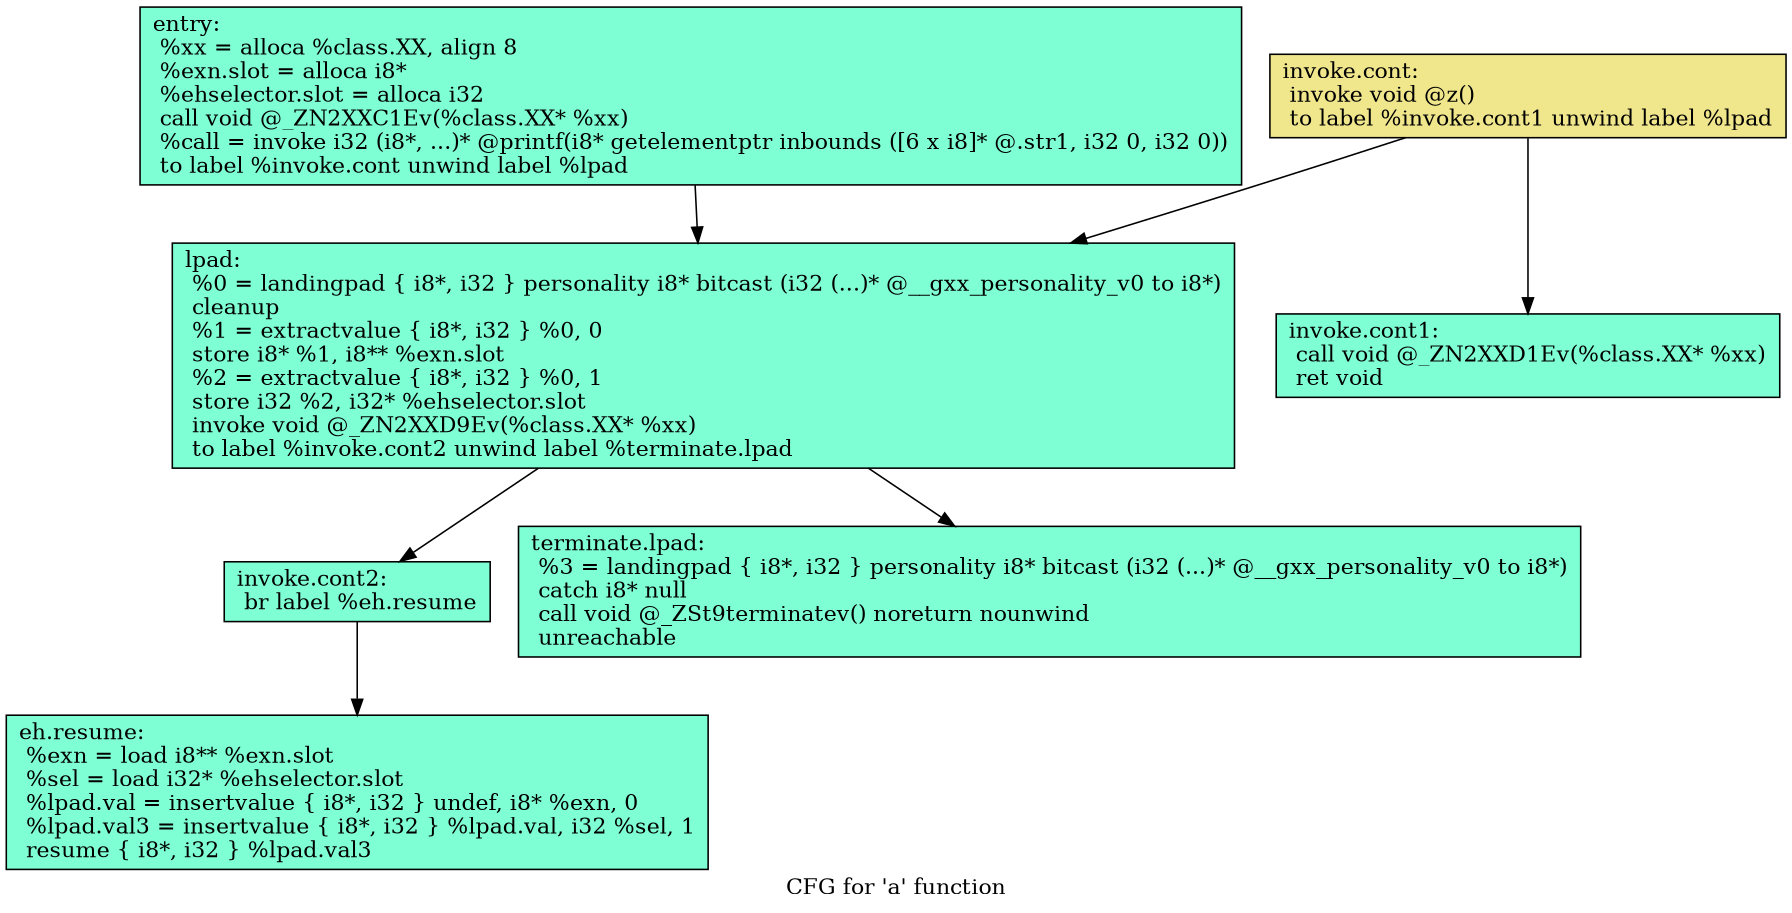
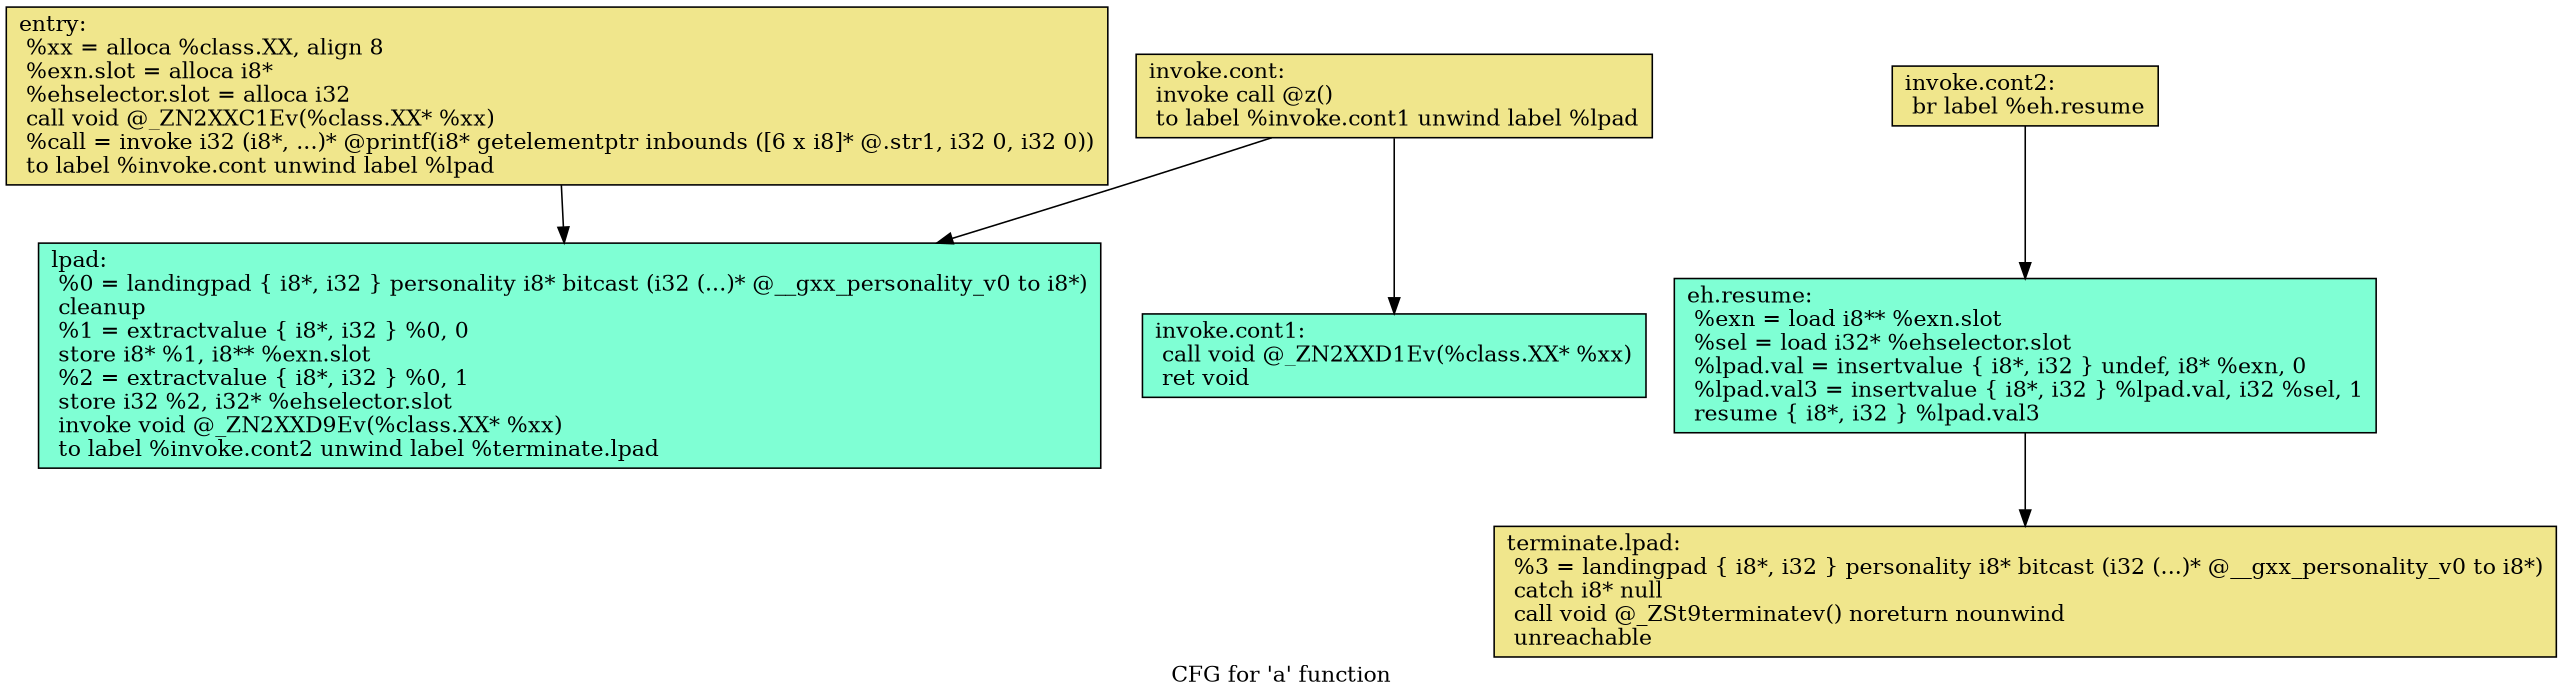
(1379, 95) -> (1242, 95)
(691, 96) -> (557, 96)
(905, 493) -> (2025, 471)
(476, 510) -> none
(357, 592) -> (2025, 96)
(1050, 592) -> (2025, 592)
